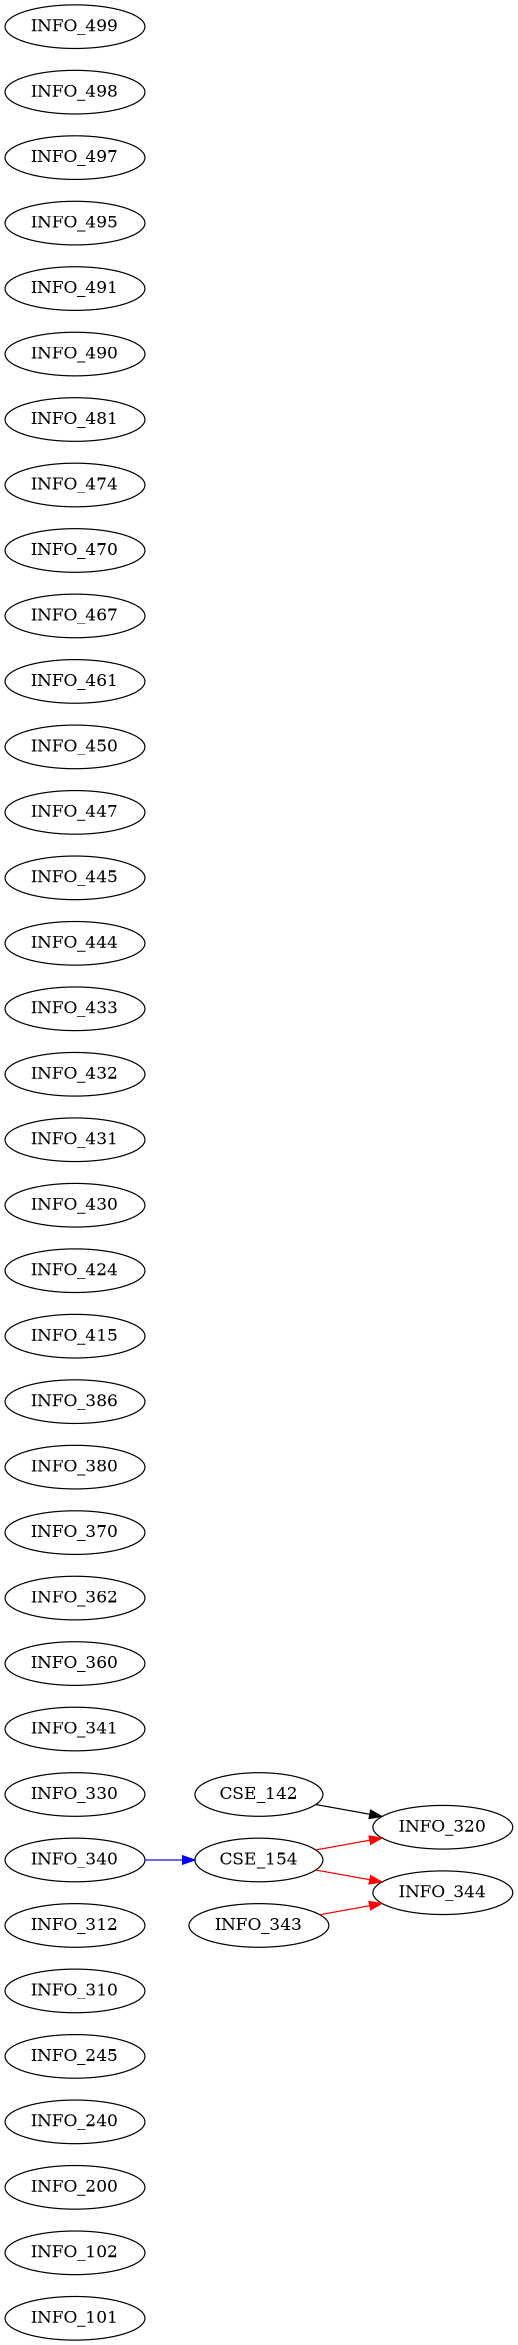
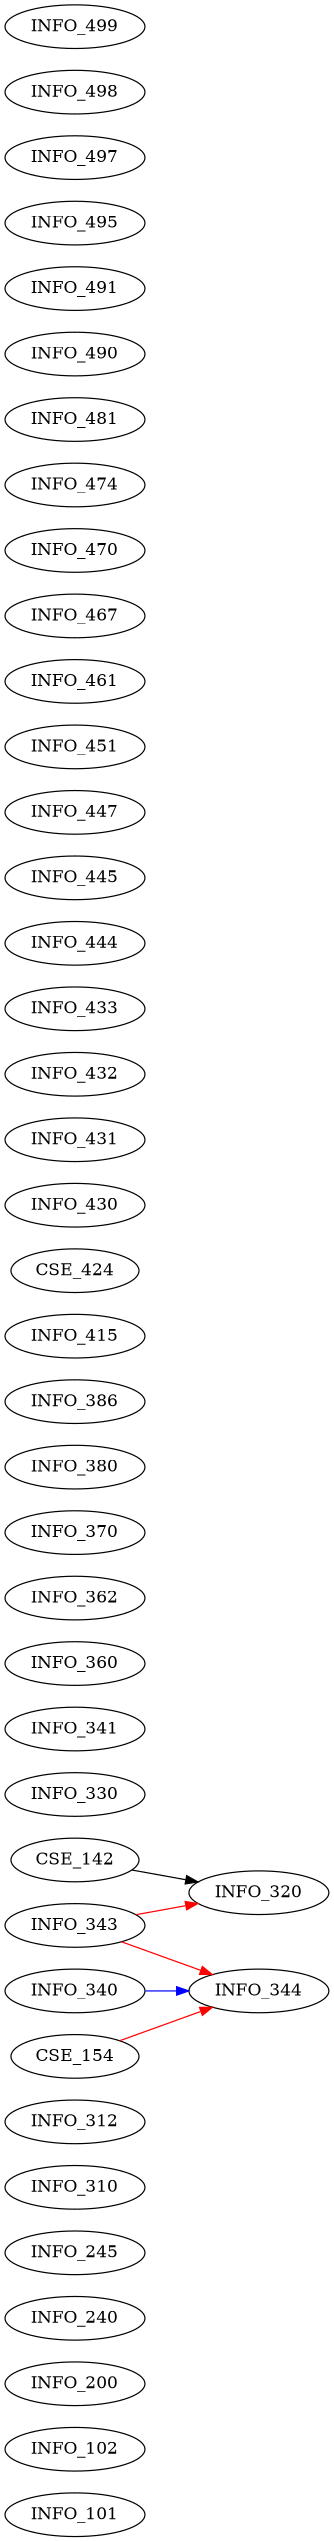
(75, 747) -> (75, 747)
(75, 1271) -> (75, 1271)
(343, 1845) -> (161, 1910)
(164, 1860) -> (161, 1991)
